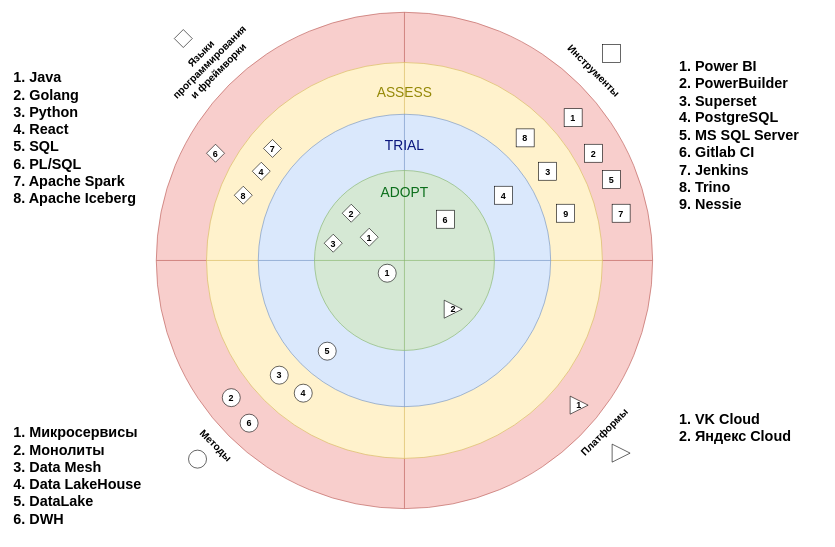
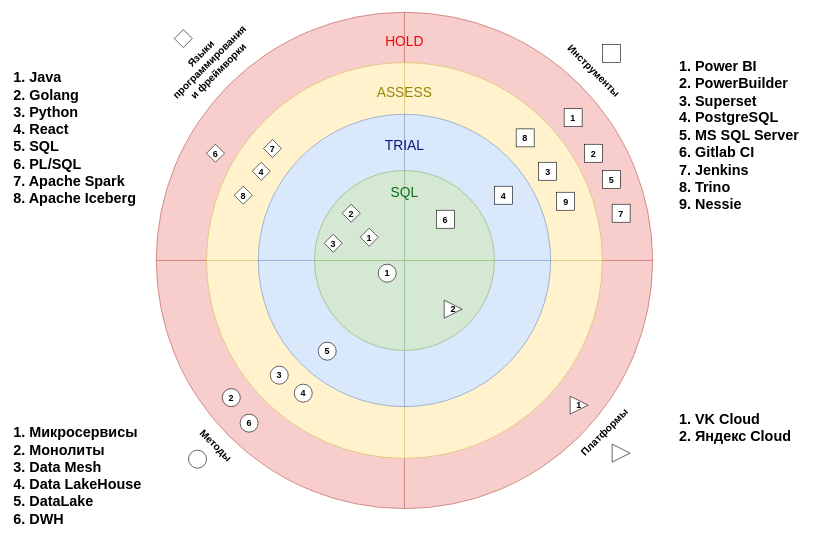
none -> (405, 42)
(405, 192) -> (405, 192)
(566, 213) -> (566, 201)
